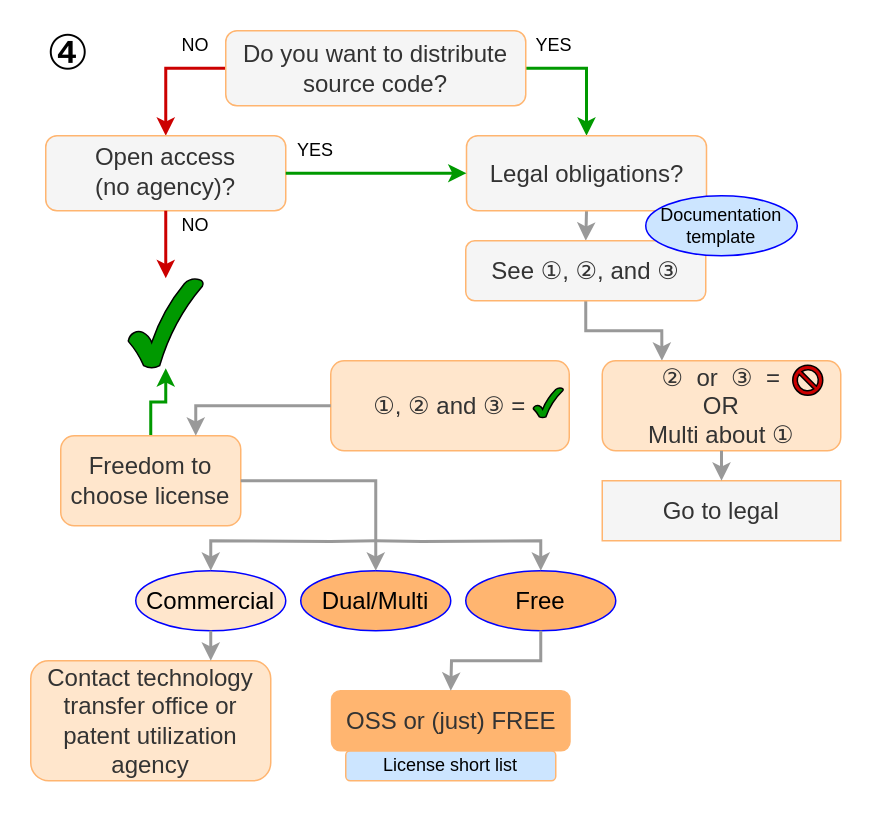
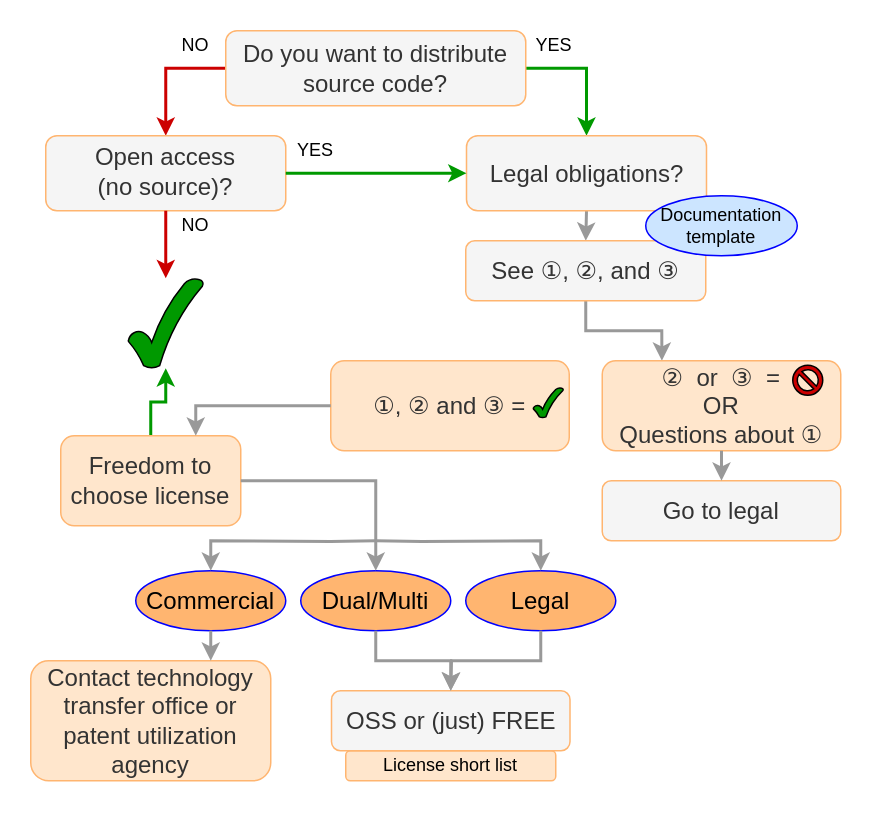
(68, 53) -> none
(166, 173) -> (166, 173)
(722, 406) -> (722, 406)
(722, 511) -> (722, 511)
(211, 601) -> (211, 601)
(541, 601) -> (541, 601)
none -> (397, 661)
(451, 721) -> (451, 721)
(451, 766) -> (451, 766)
